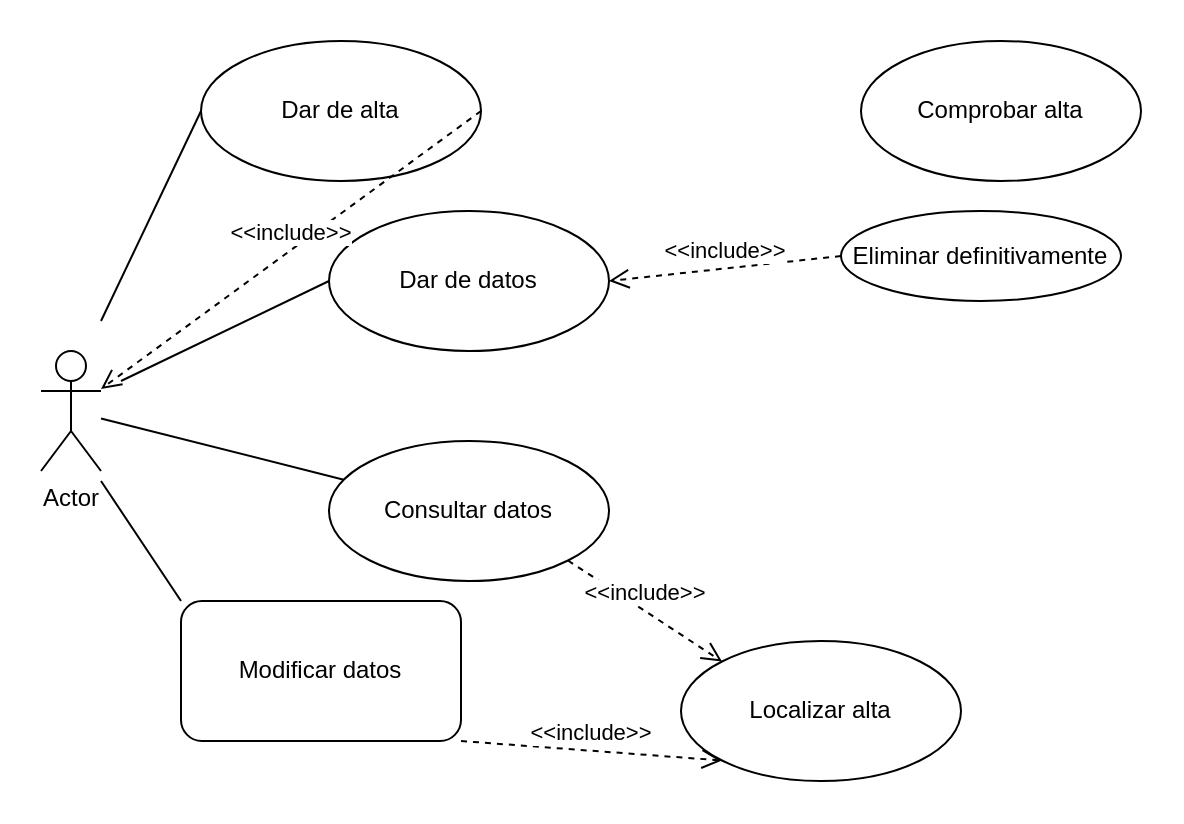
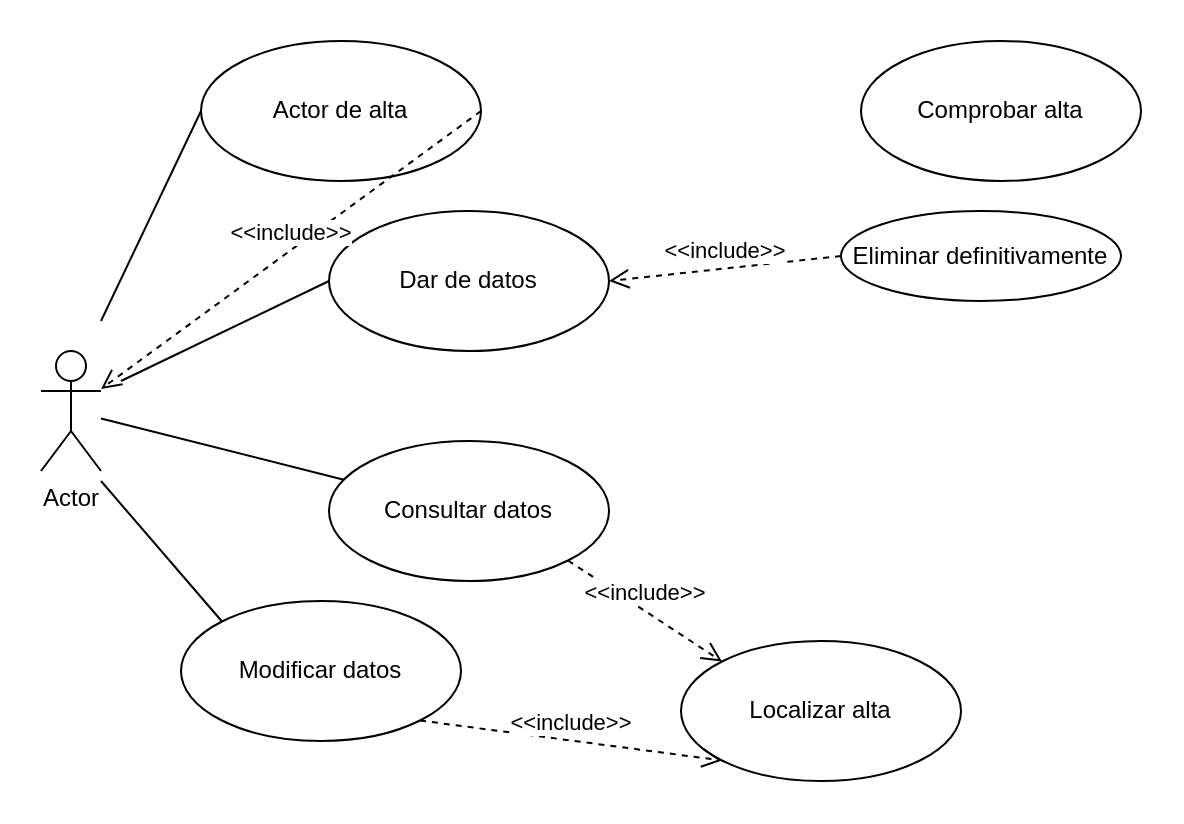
(341, 111) -> (341, 111)
(321, 671) -> (321, 671)
